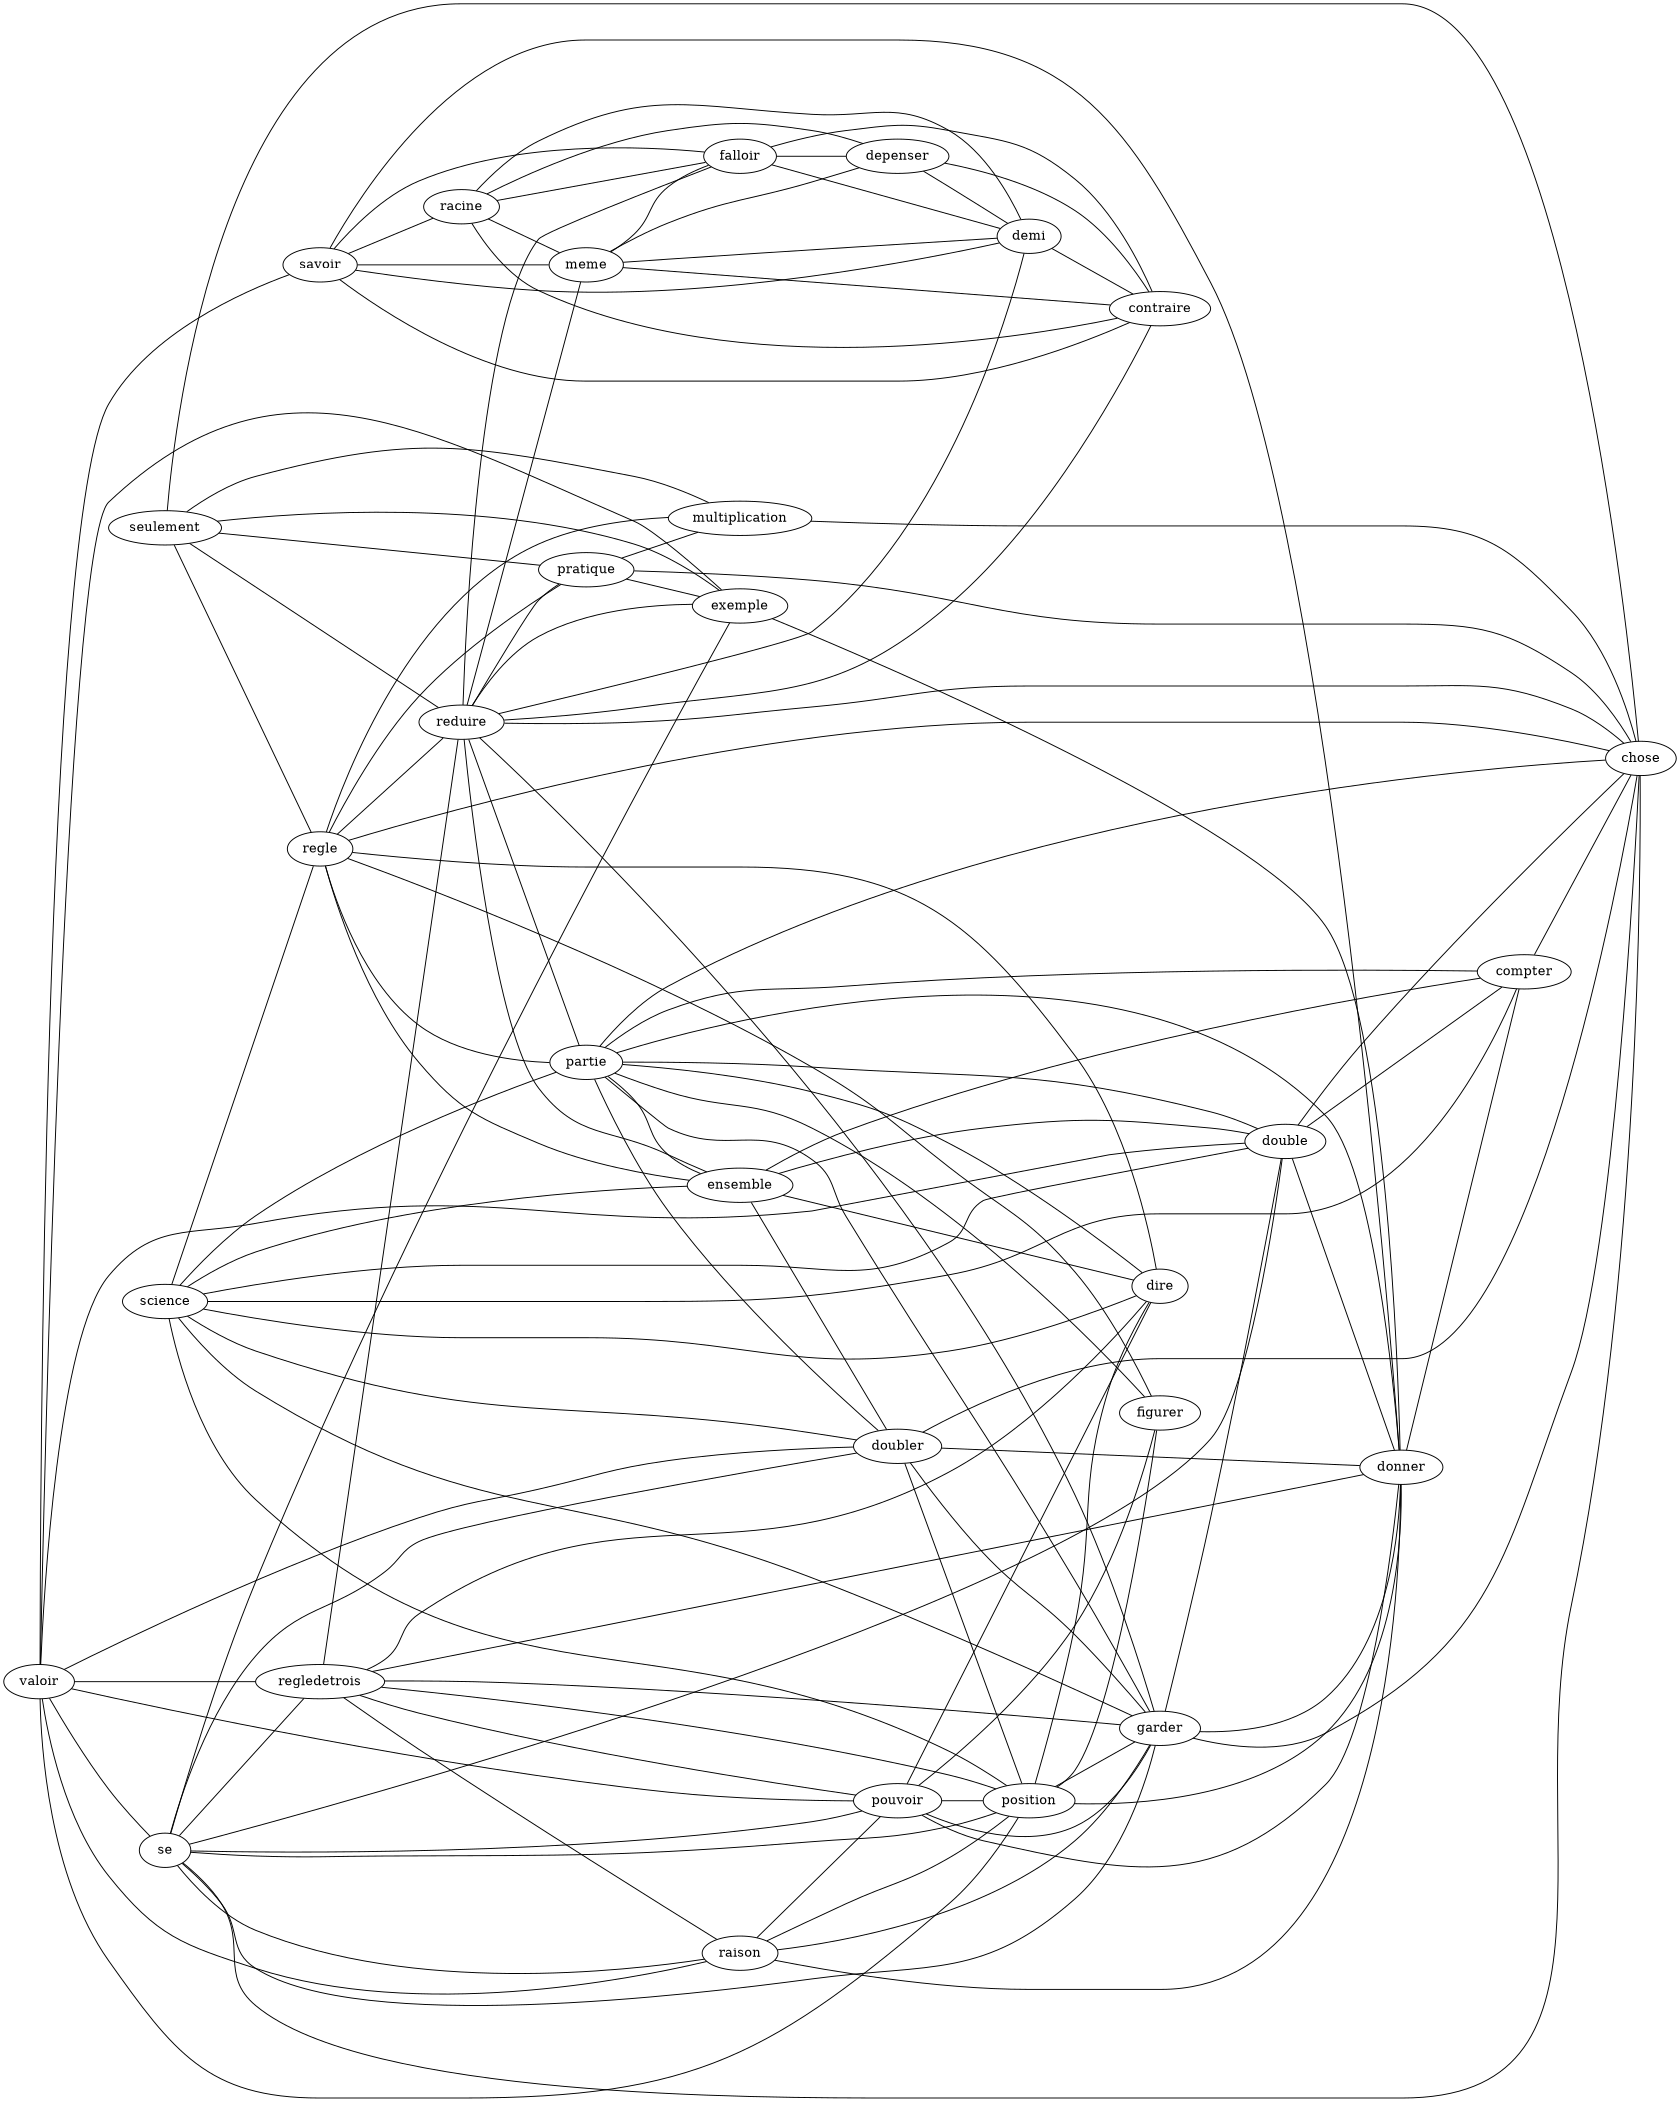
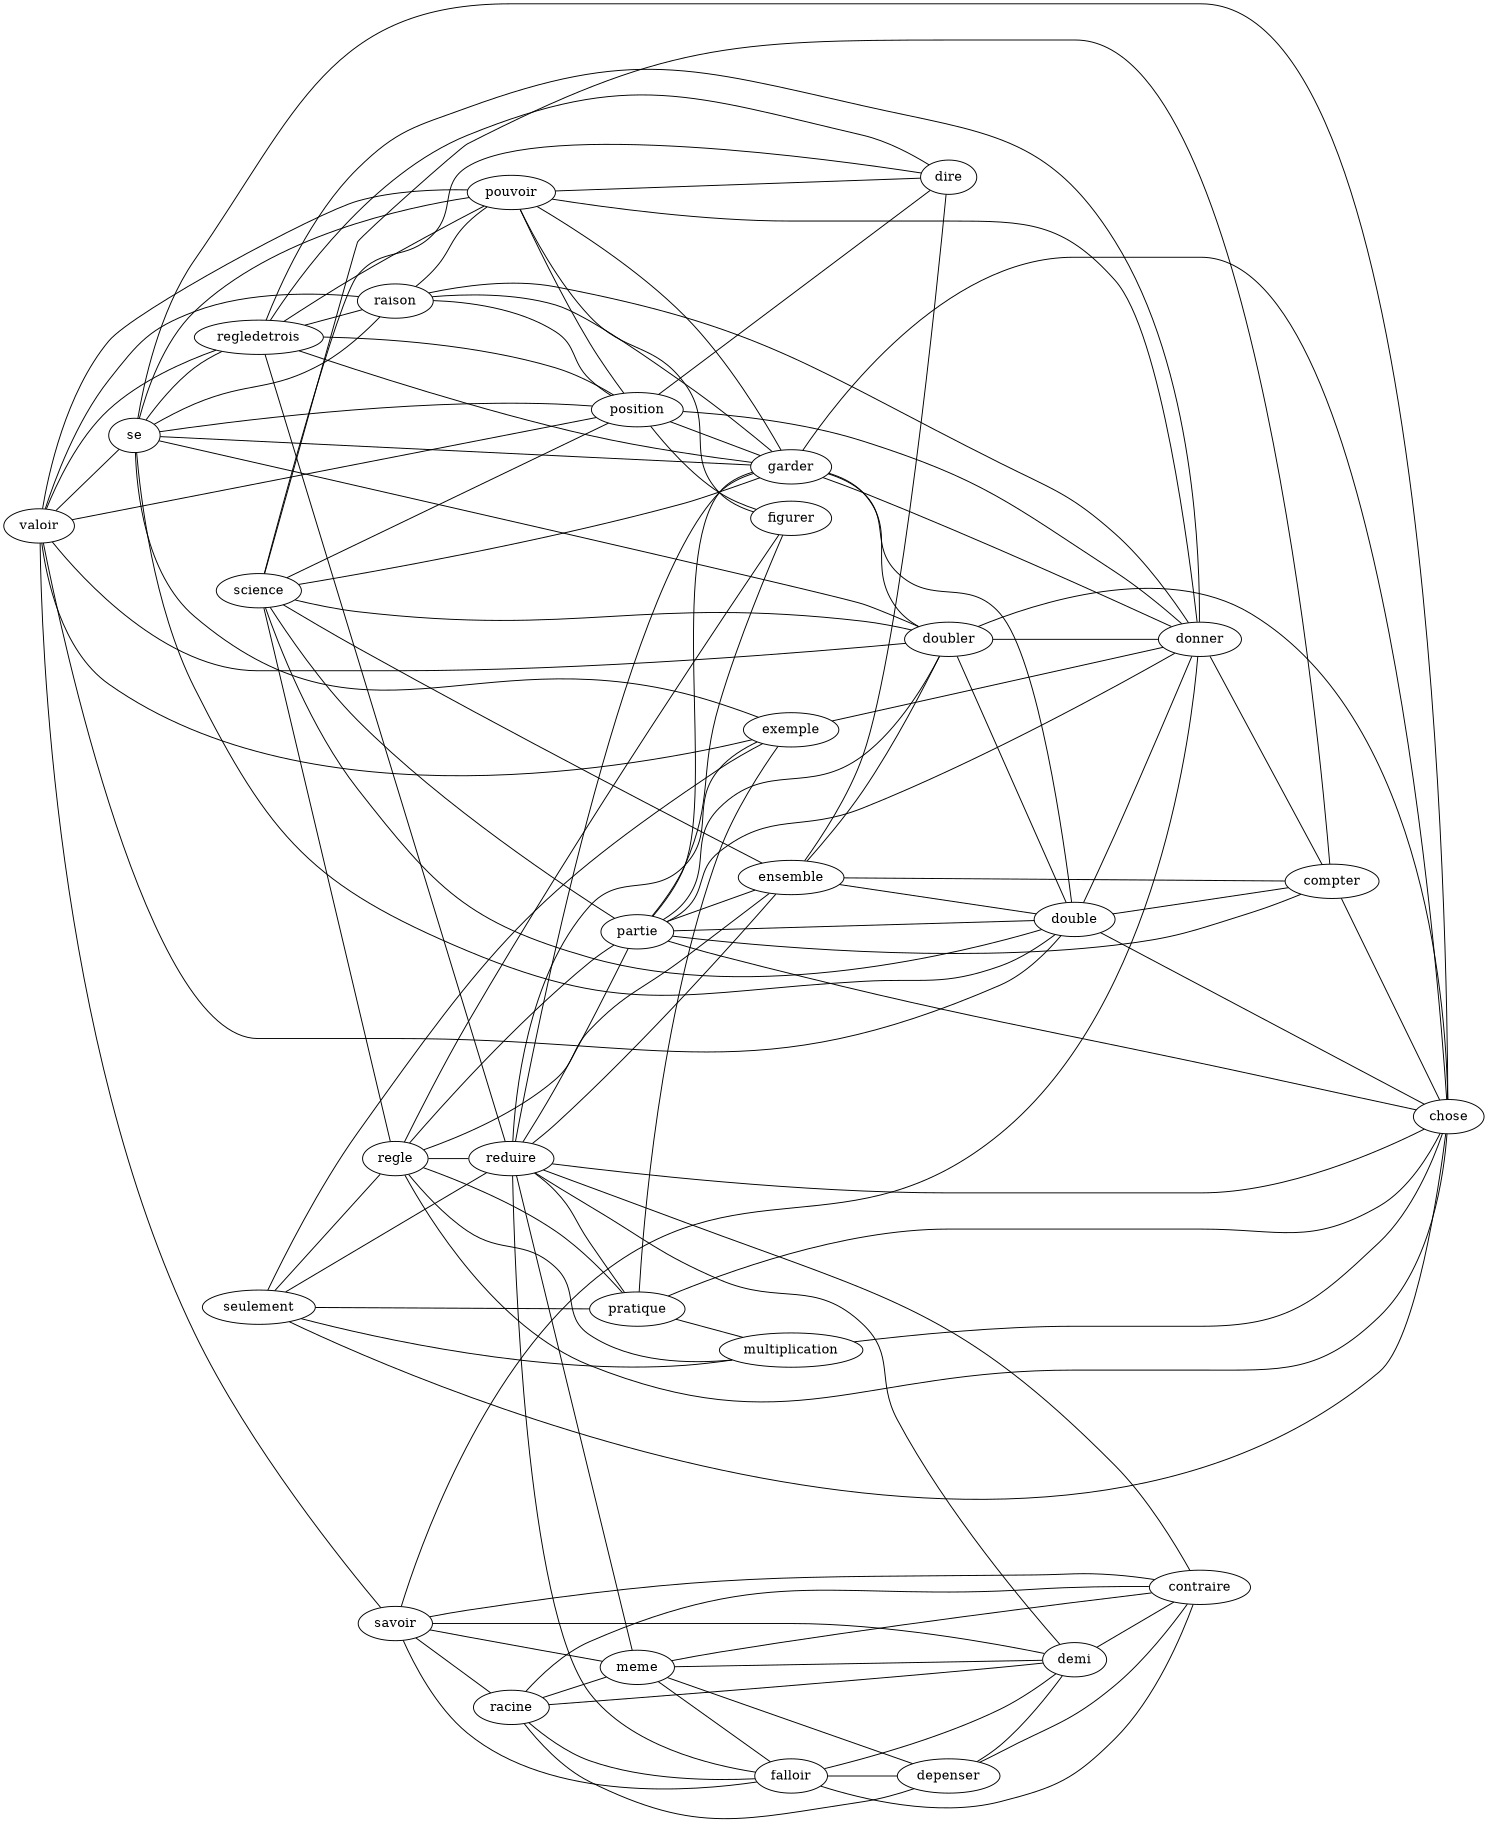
(862, 881) -> none
(902, 1120) -> none
(963, 1623) -> (1012, 780)
